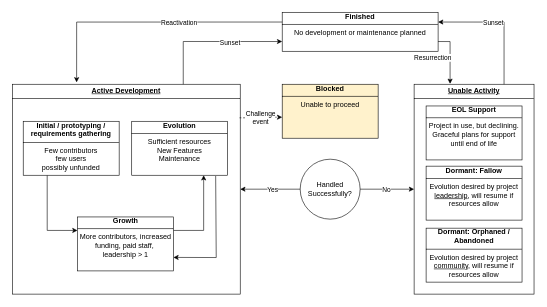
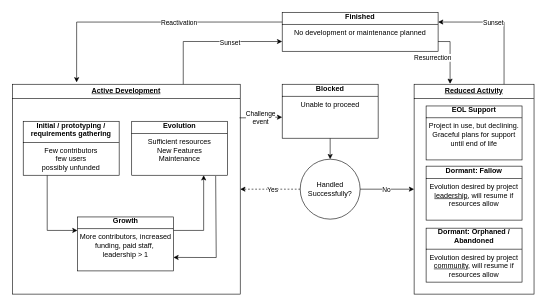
(474, 89) -> (474, 89)
(330, 111) -> (330, 111)
(243, 118) -> (243, 118)
none -> (330, 153)
(256, 189) -> (256, 189)
